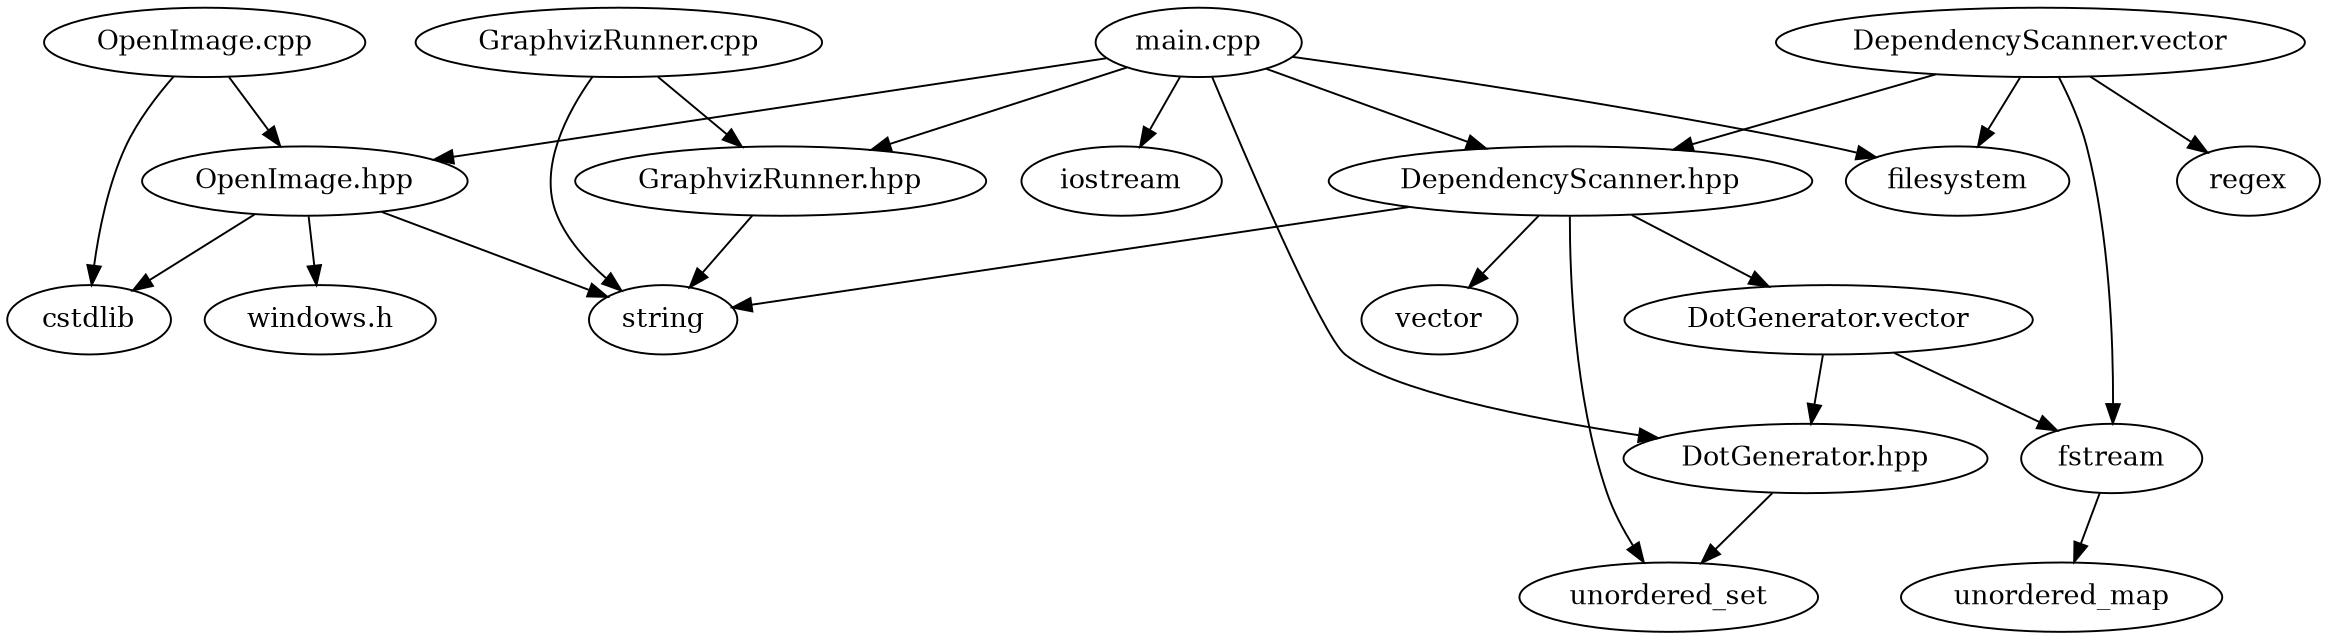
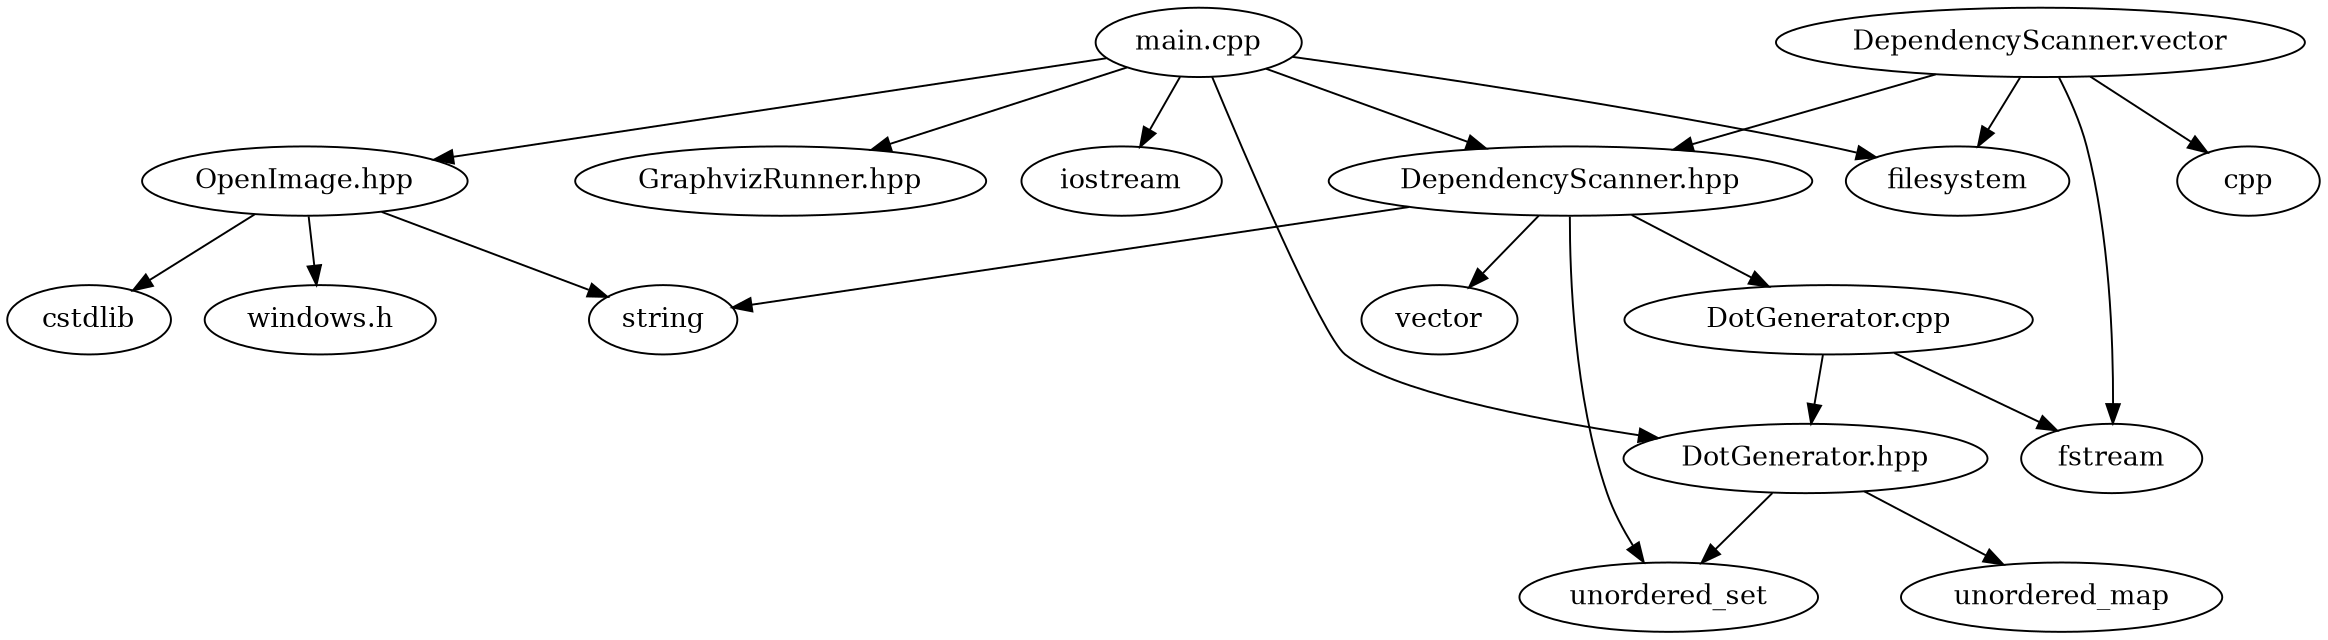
(205, 42) -> none
(619, 42) -> none
(2248, 181) -> (2248, 181)
(727, 244) -> none
(1829, 320) -> (1829, 320)
(2090, 518) -> (1925, 523)
